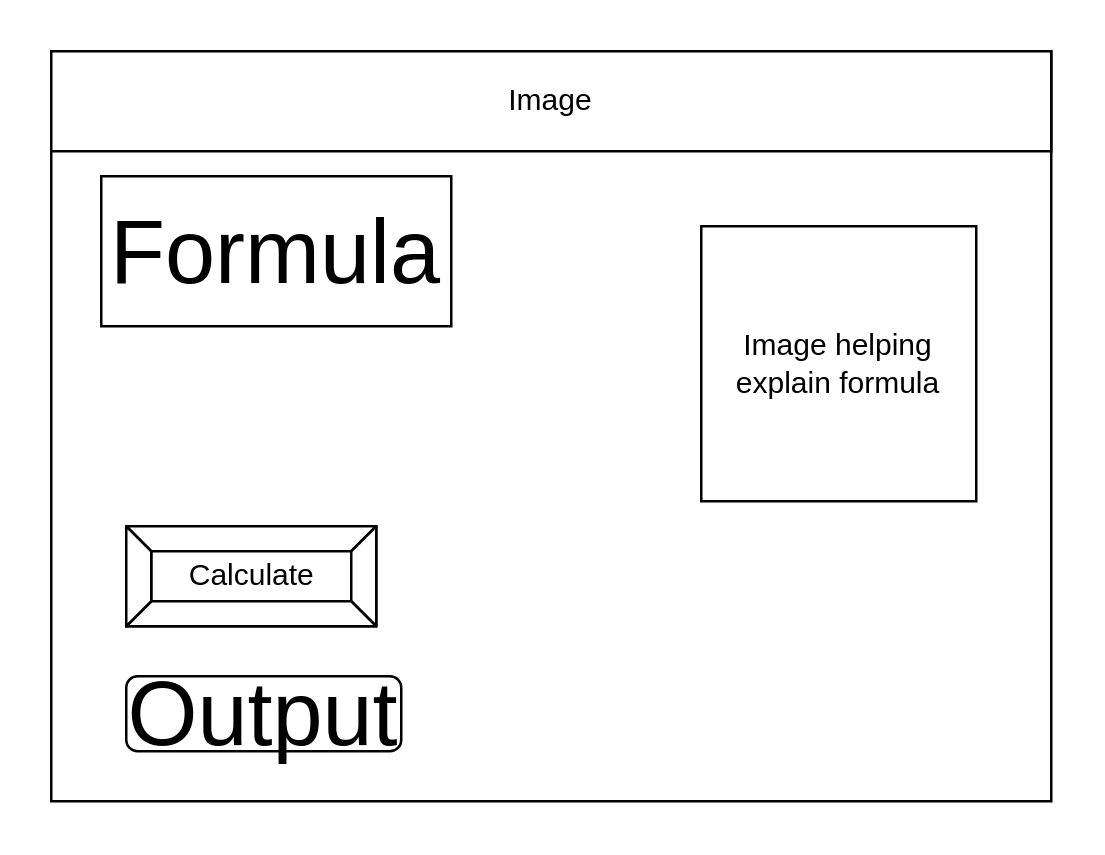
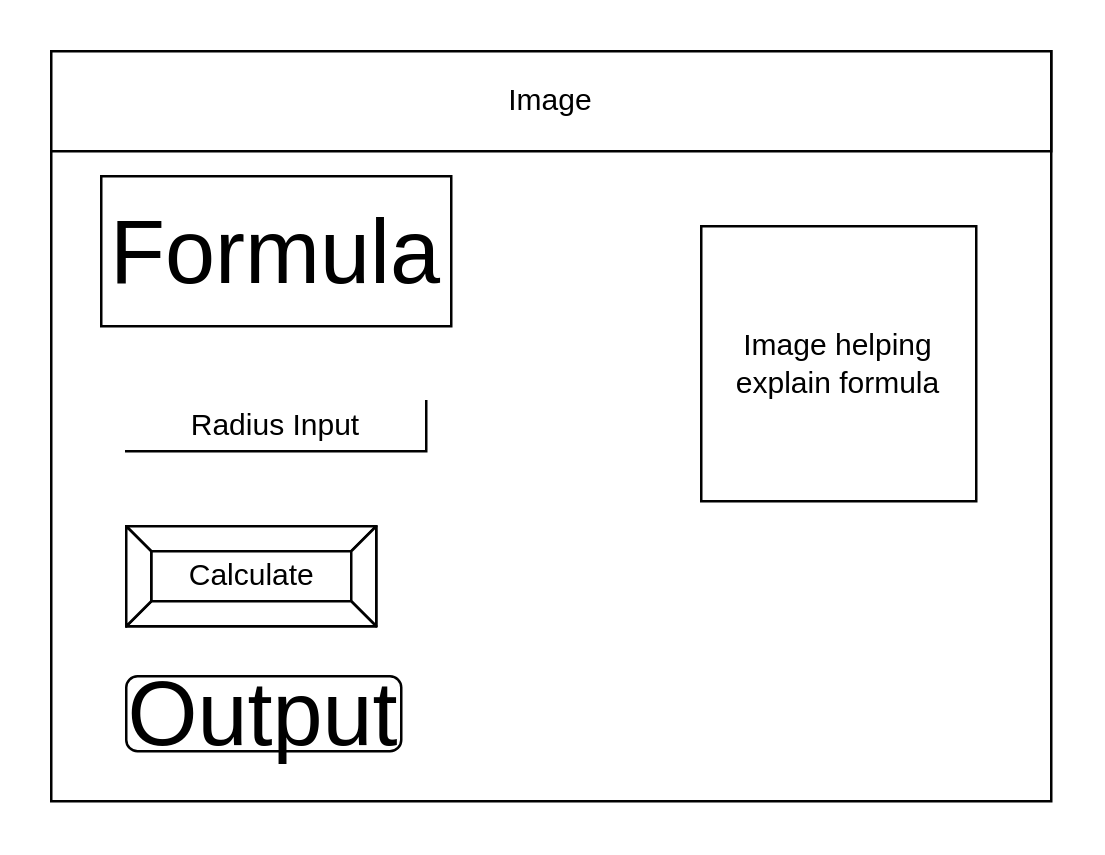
none -> (276, 426)
